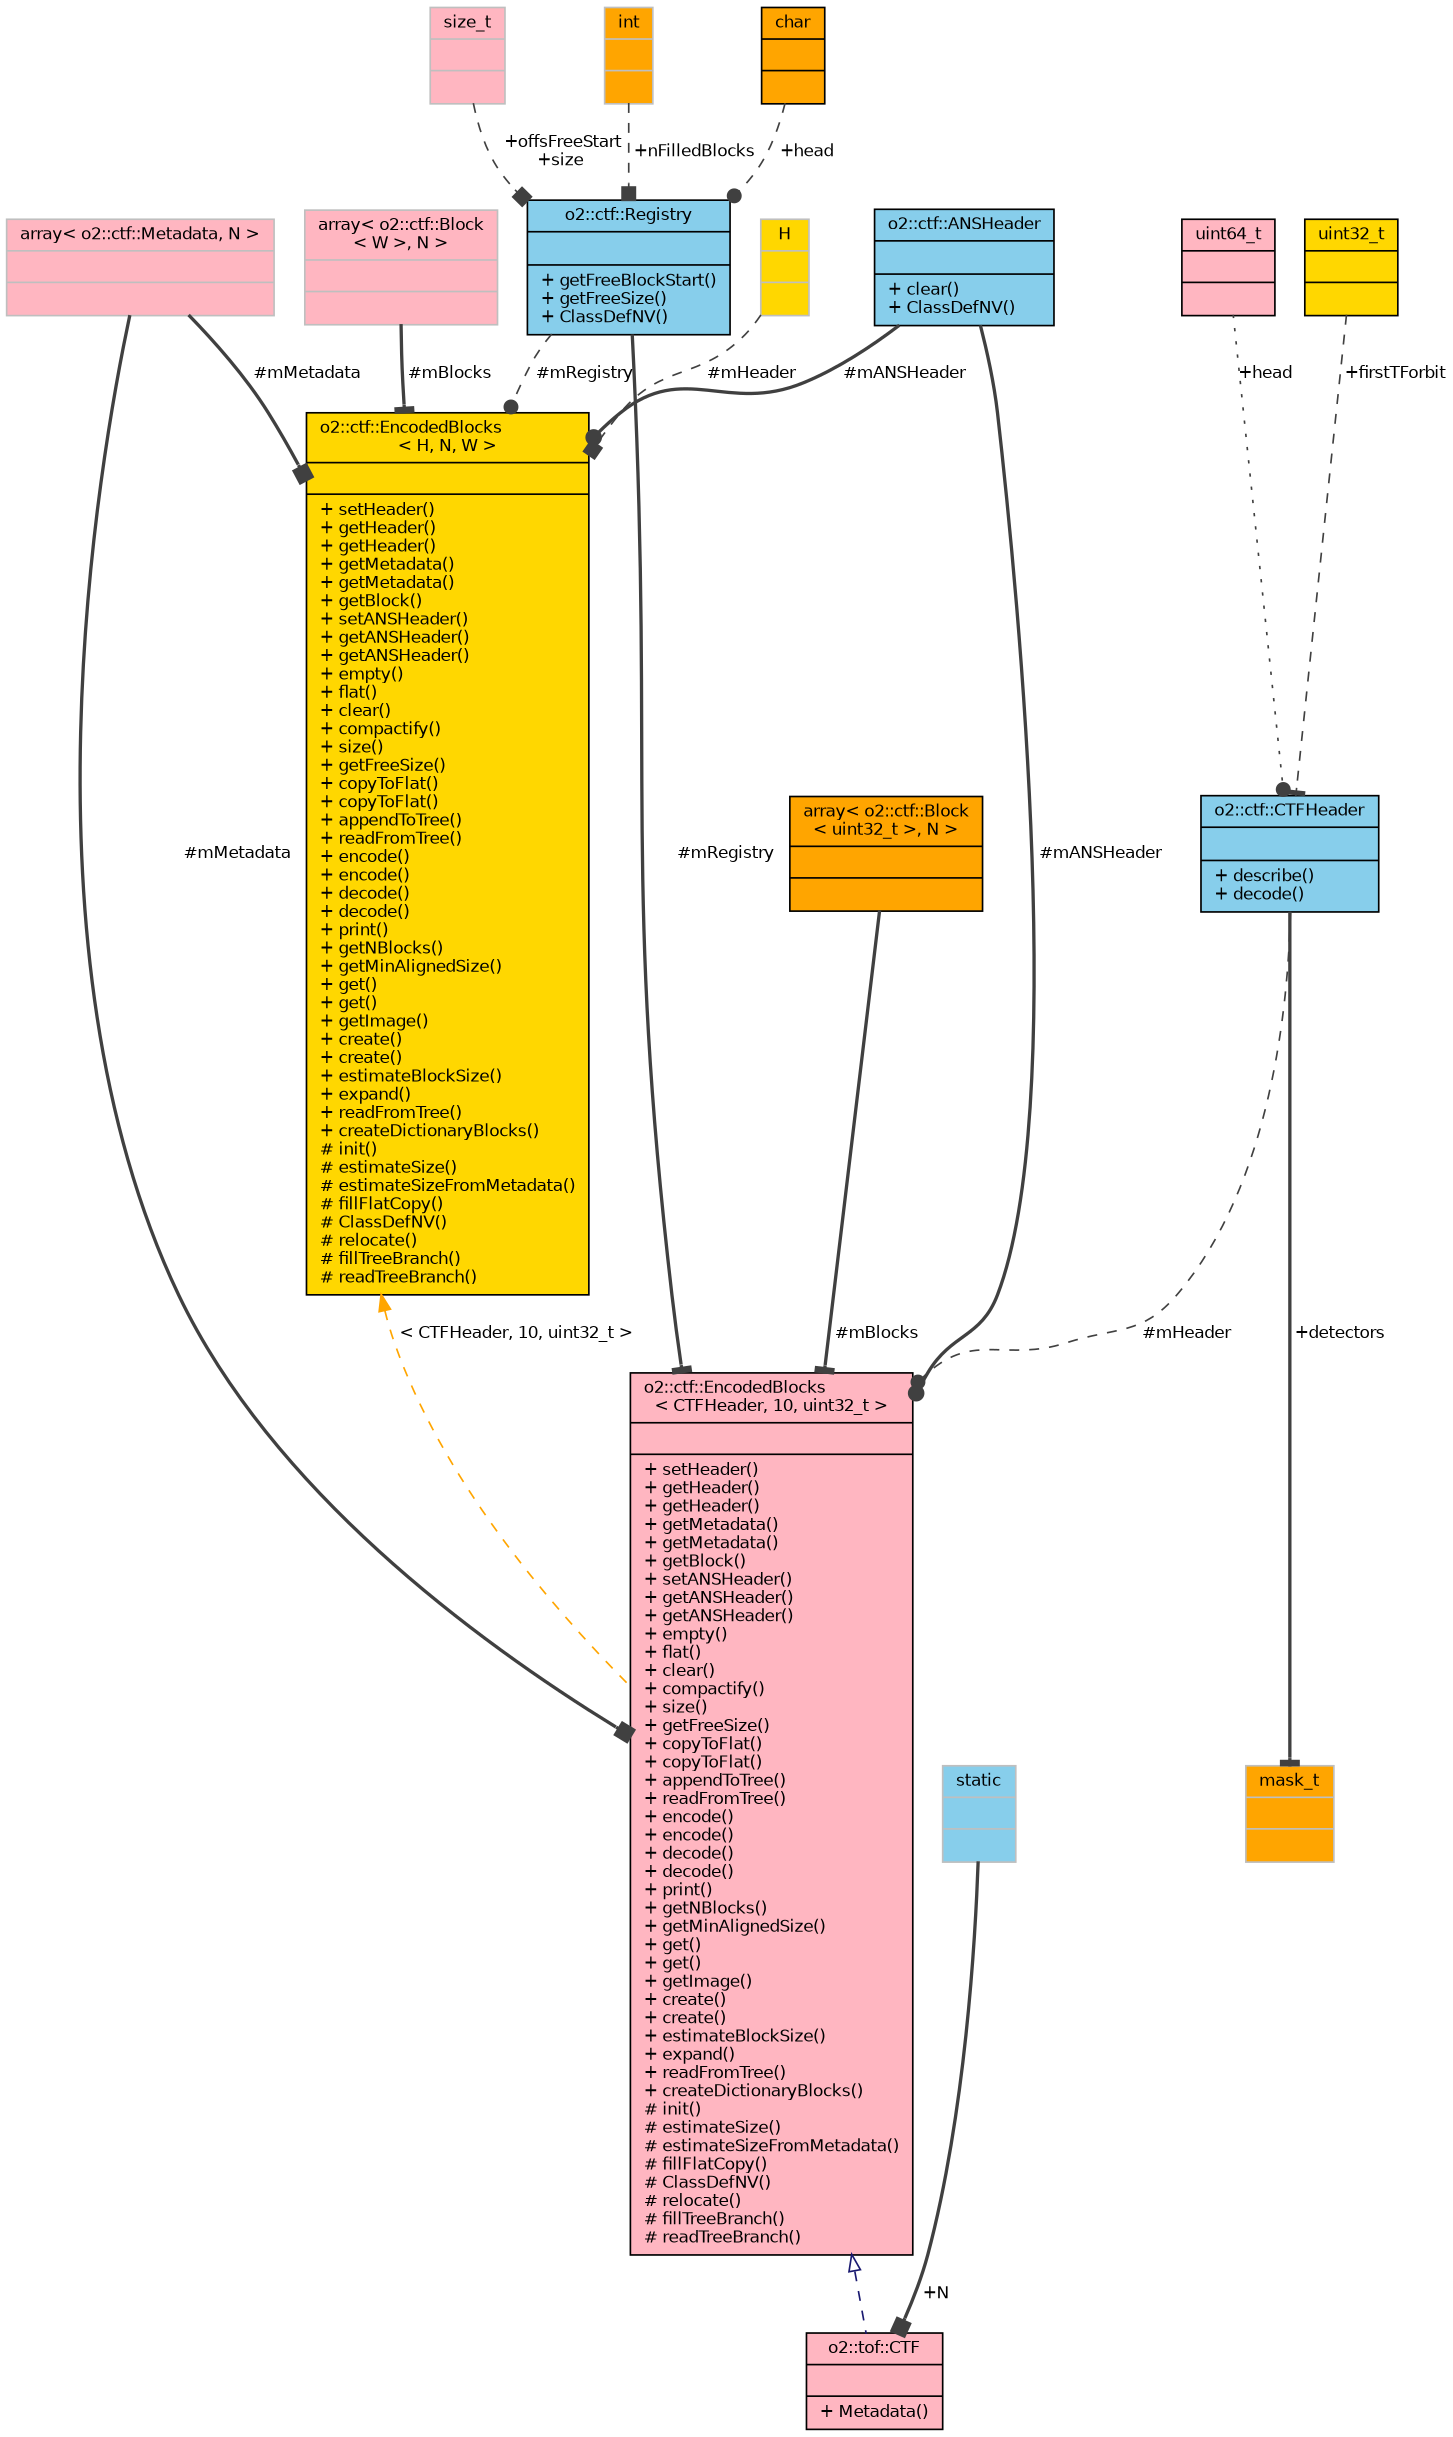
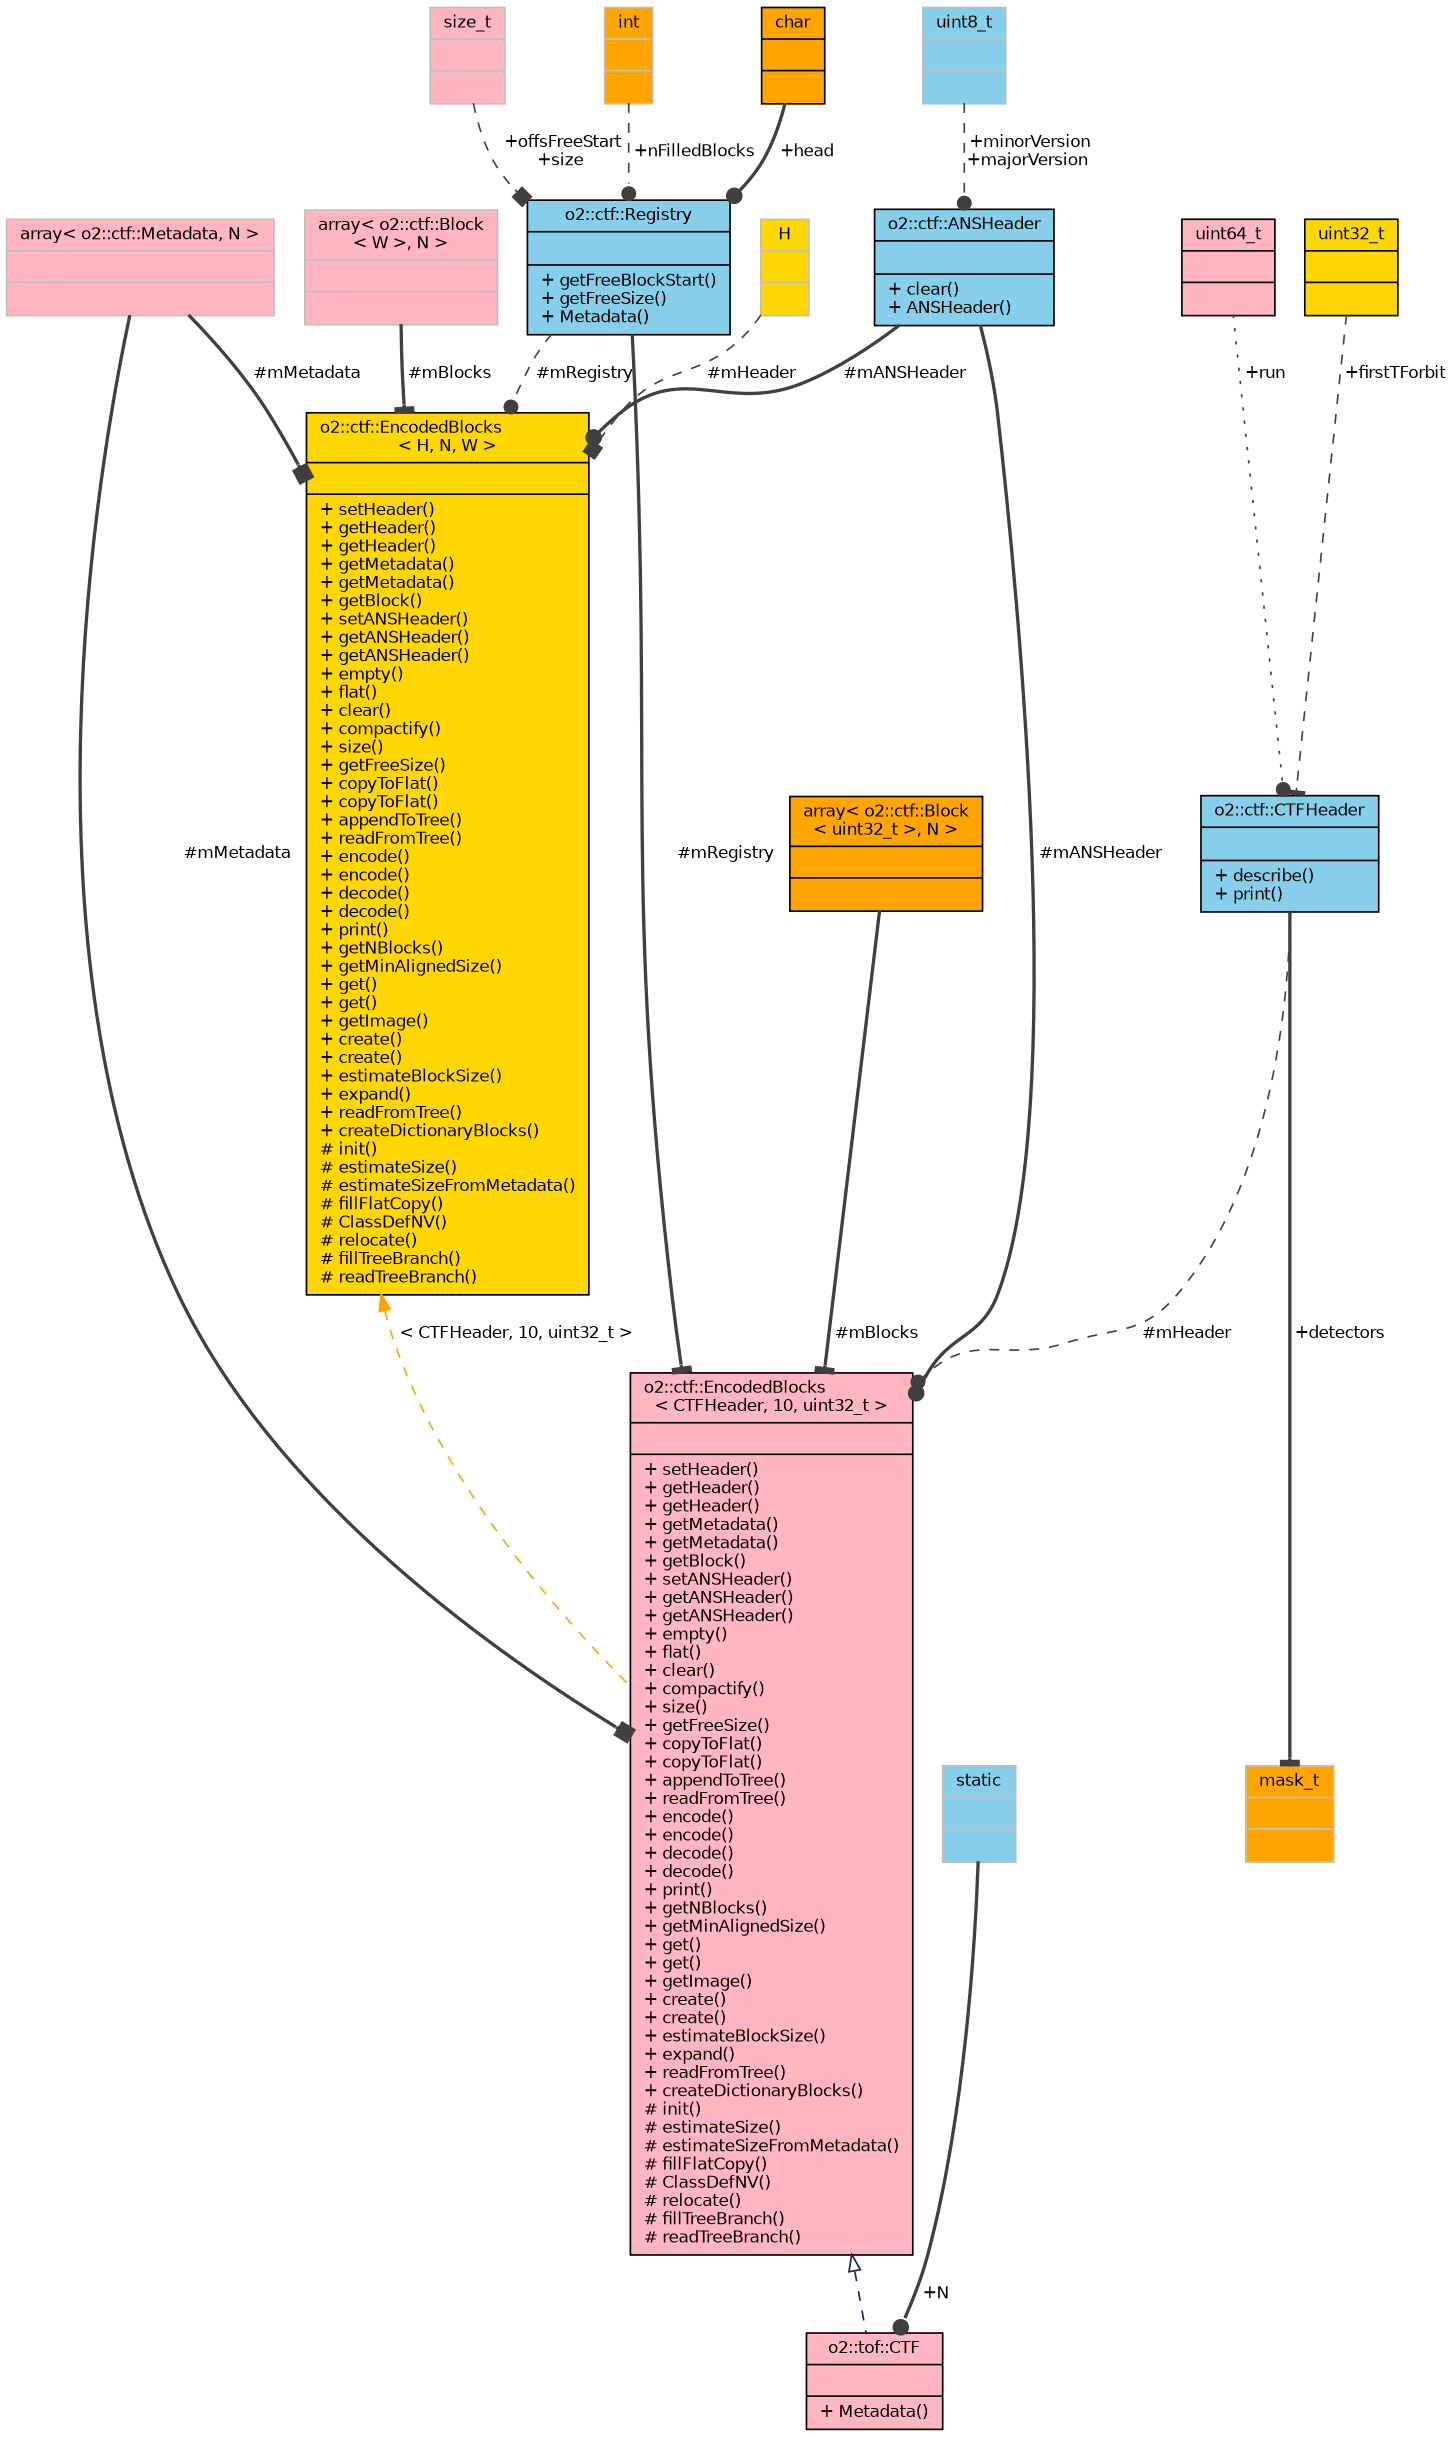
none -> (964, 56)
(629, 143) -> (629, 143)
(768, 150) -> (768, 150)
(952, 308) -> (950, 308)
(605, 317) -> (596, 317)
(1263, 374) -> (1263, 374)
(1260, 895) -> (1249, 895)
(959, 2093) -> (959, 2093)
